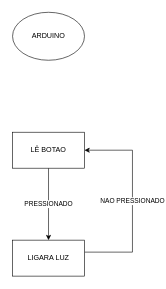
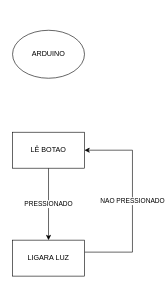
(48, 36) -> (48, 54)
